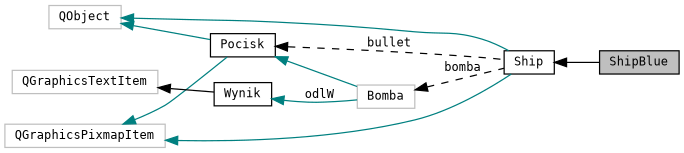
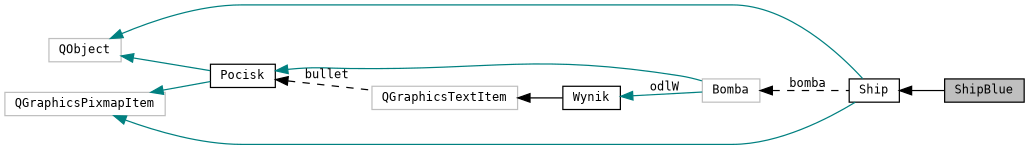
(396, 52) -> (330, 86)
